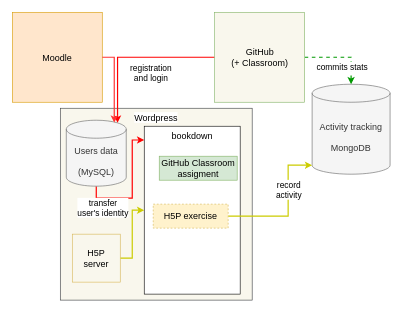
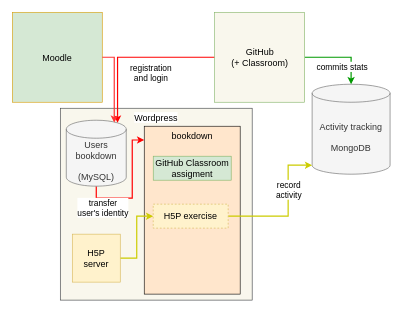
(57, 57) -> (57, 57)
(331, 57) -> (331, 57)
(192, 136) -> (192, 136)
(96, 161) -> (96, 161)
(198, 168) -> (192, 168)
(132, 232) -> (137, 235)
(96, 258) -> (96, 258)
